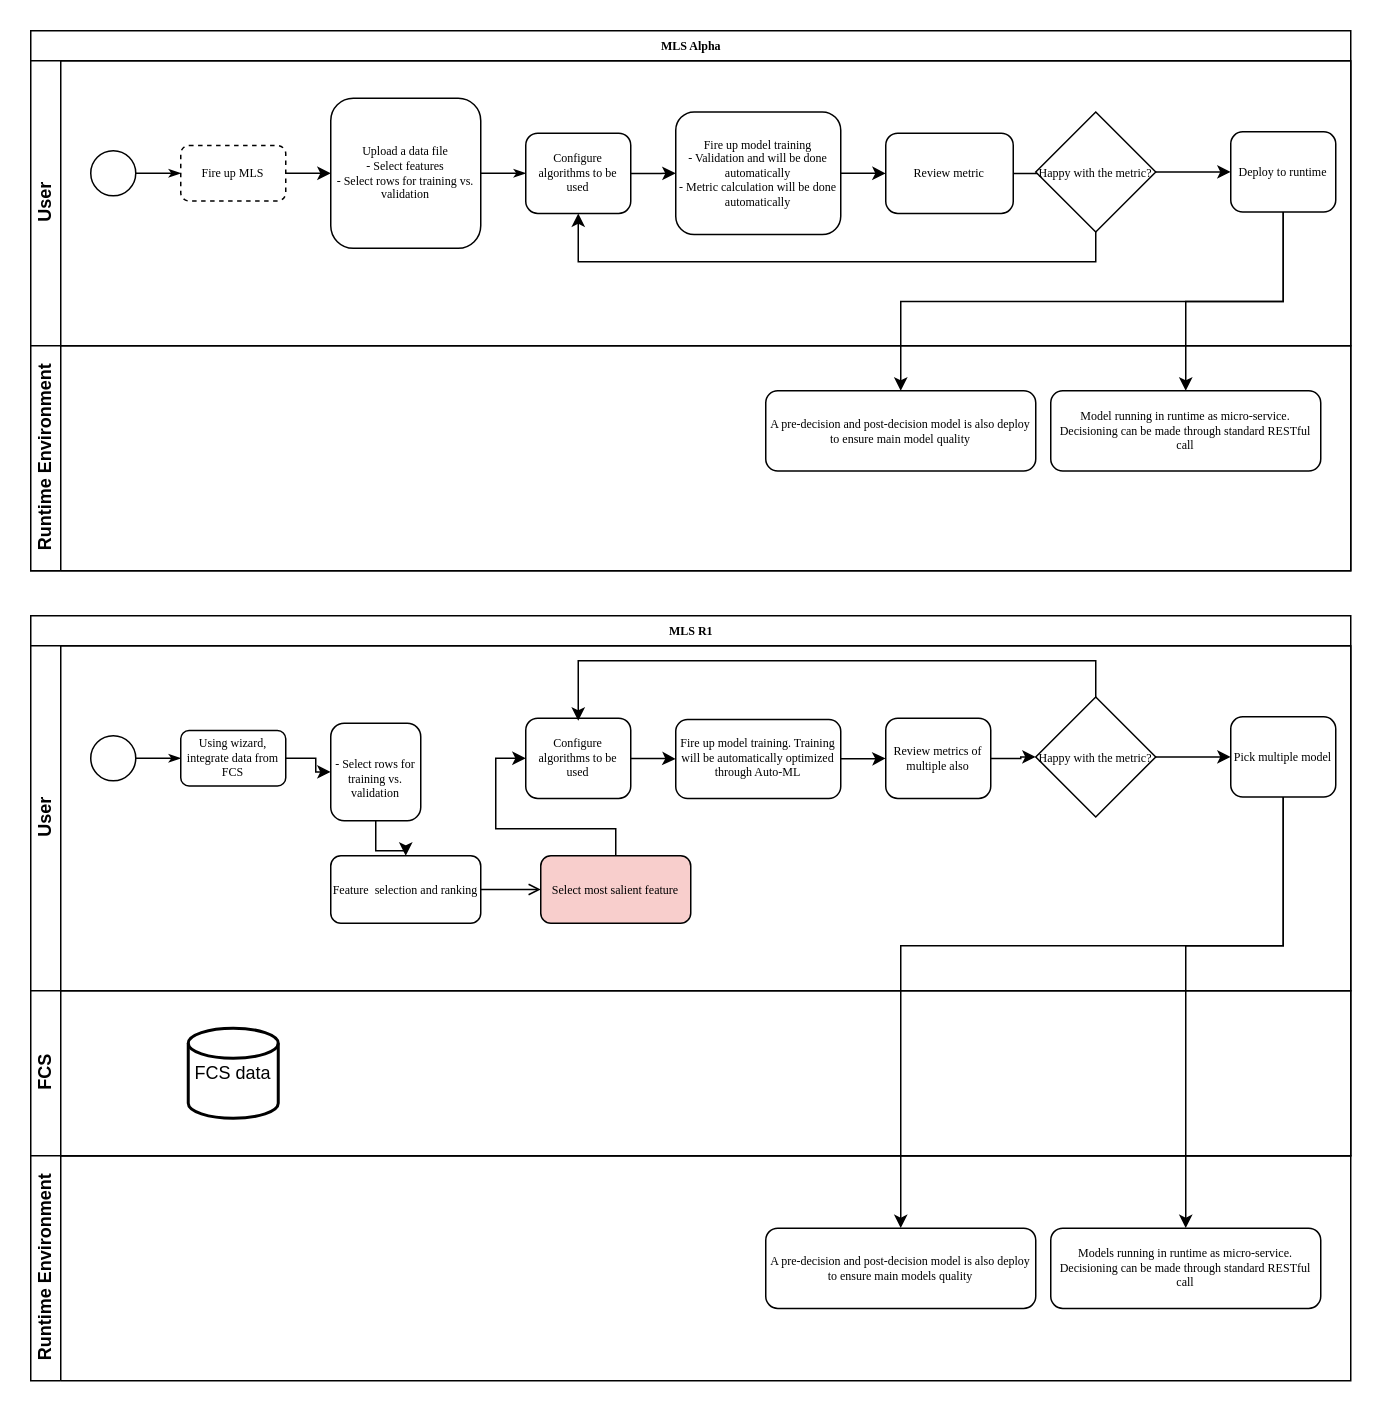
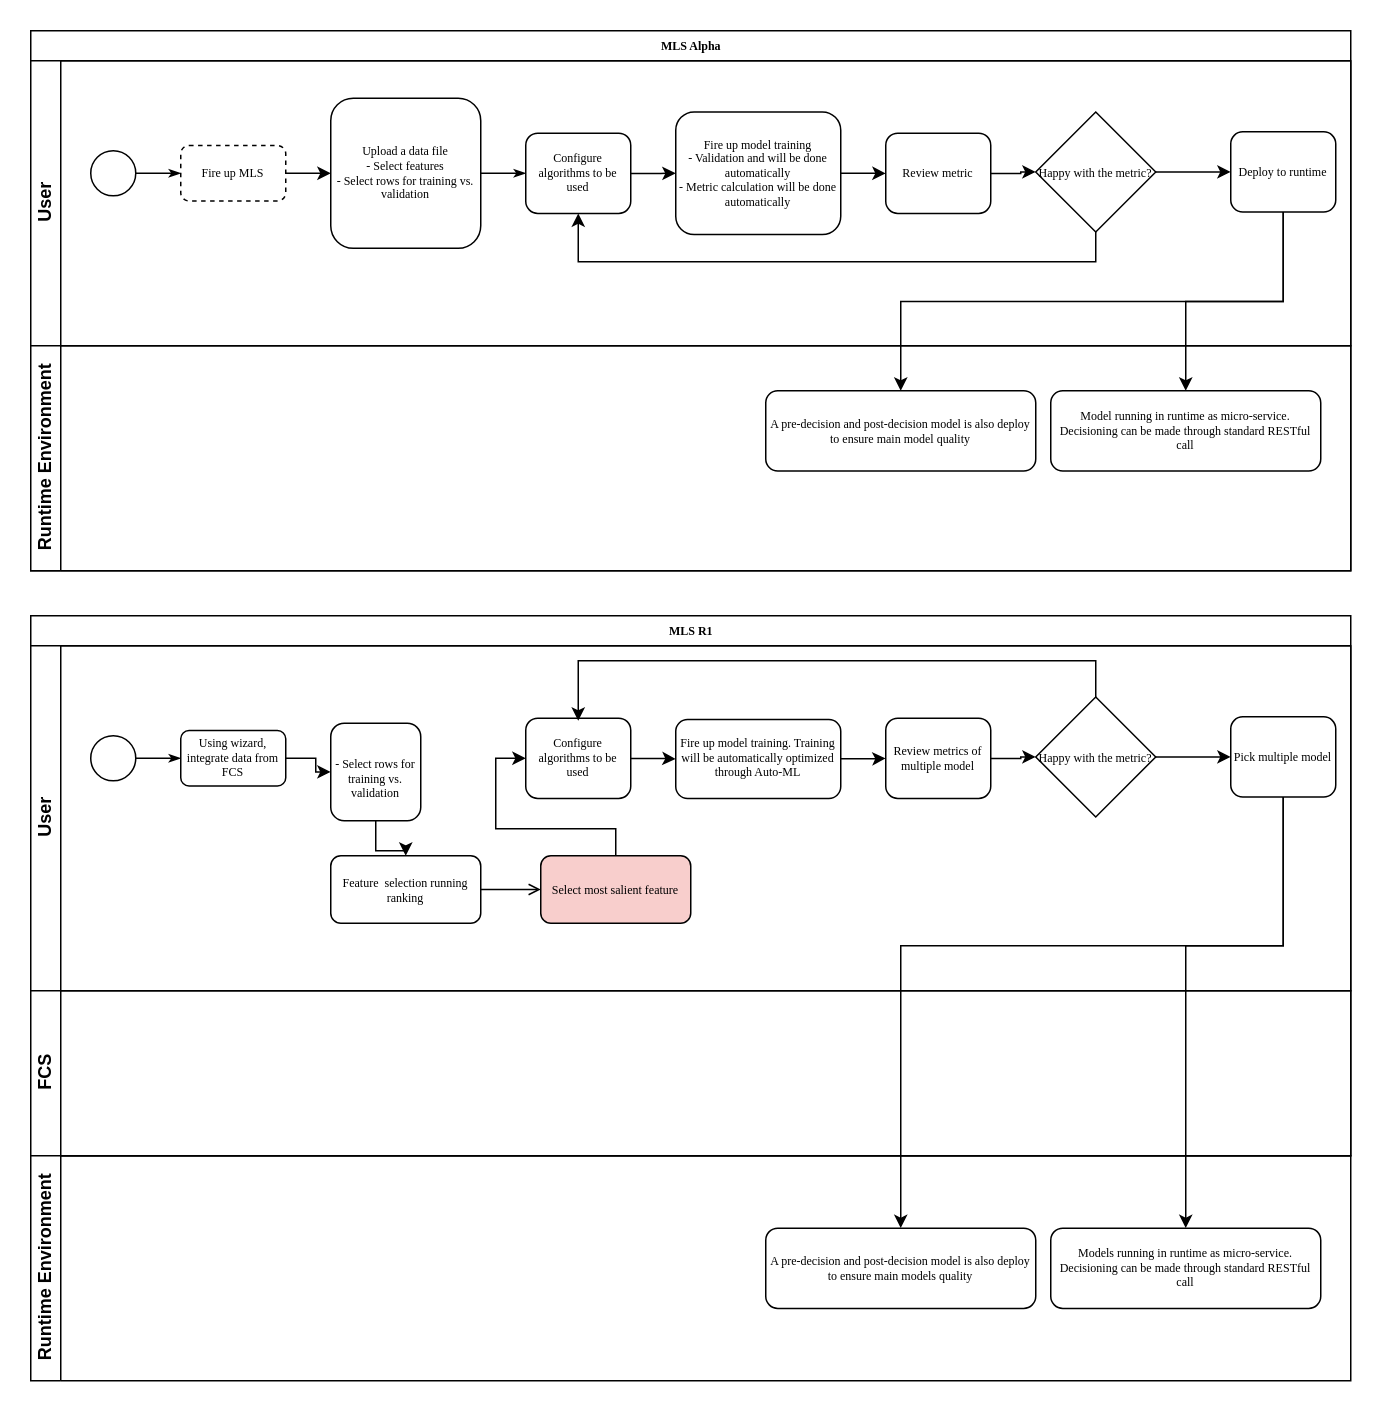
(950, 173) -> (938, 173)
(938, 758) -> (938, 758)
(406, 890) -> (406, 890)
(233, 1073) -> none
